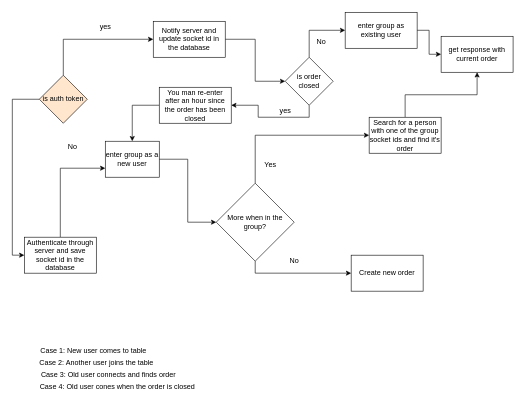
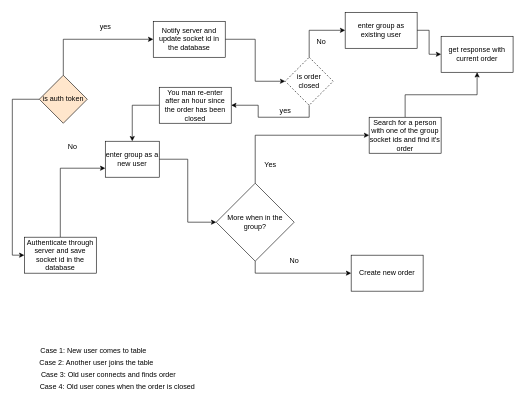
(309, 81) -> (309, 81)
